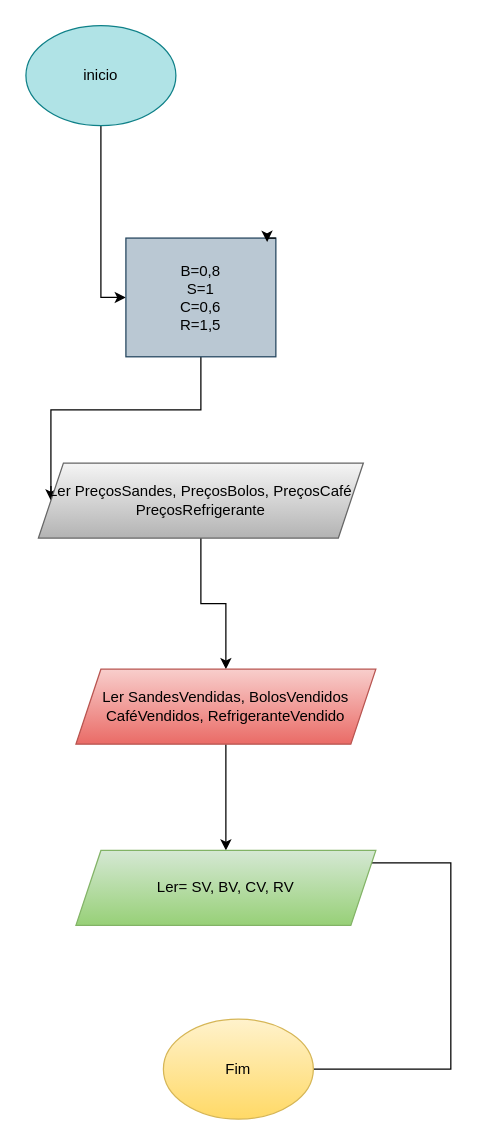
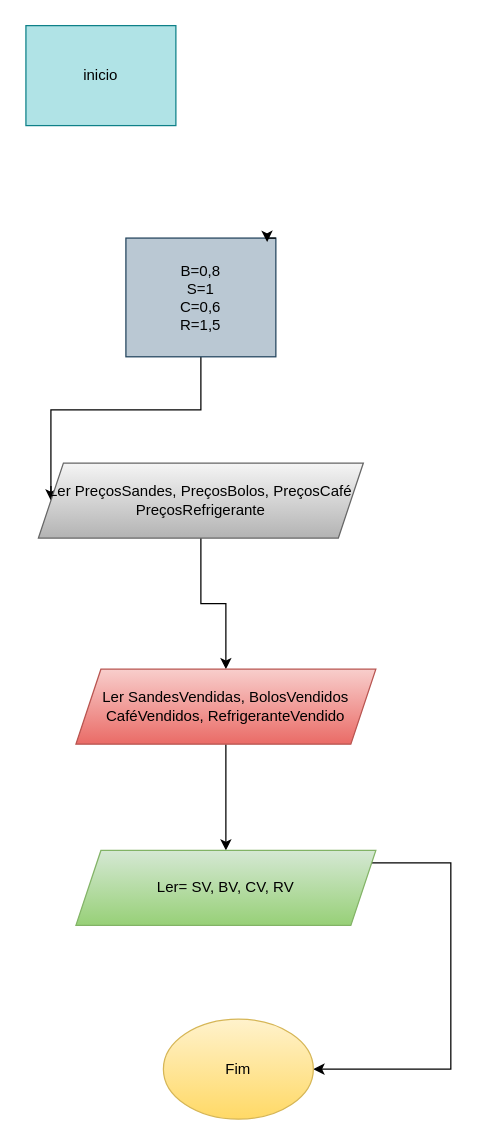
(101, 76) -> (101, 76)
(101, 220) -> none
(319, 1069) -> (323, 1069)
